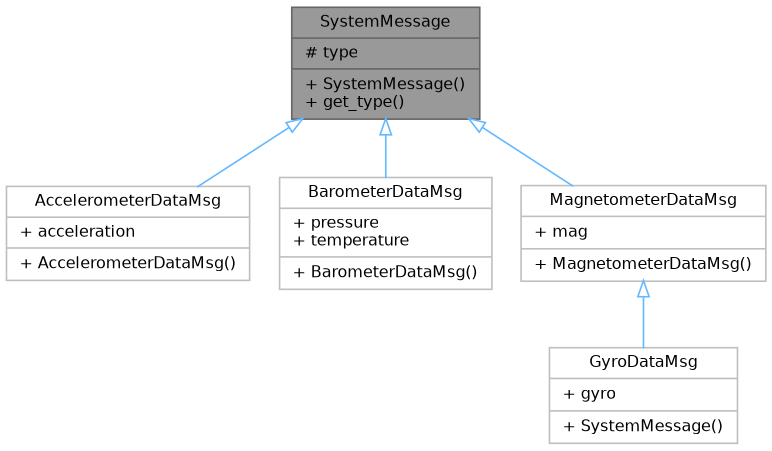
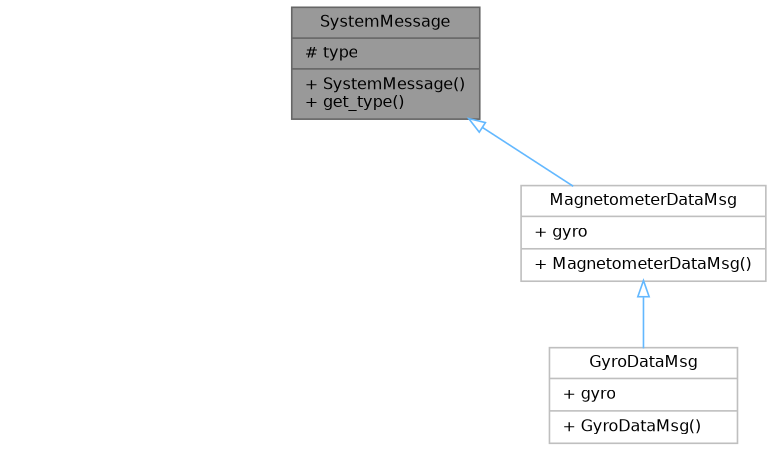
(562, 232) -> (562, 232)
(128, 233) -> none
(386, 233) -> none
(643, 426) -> (632, 426)
